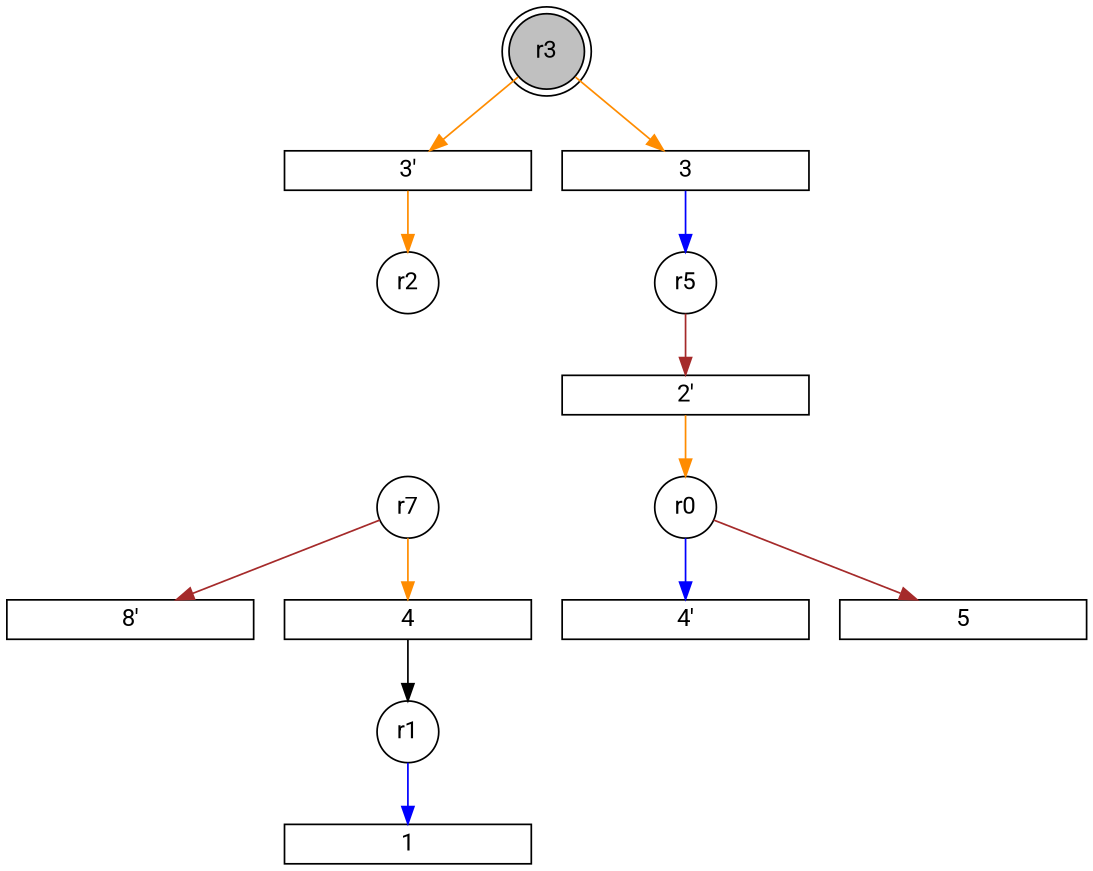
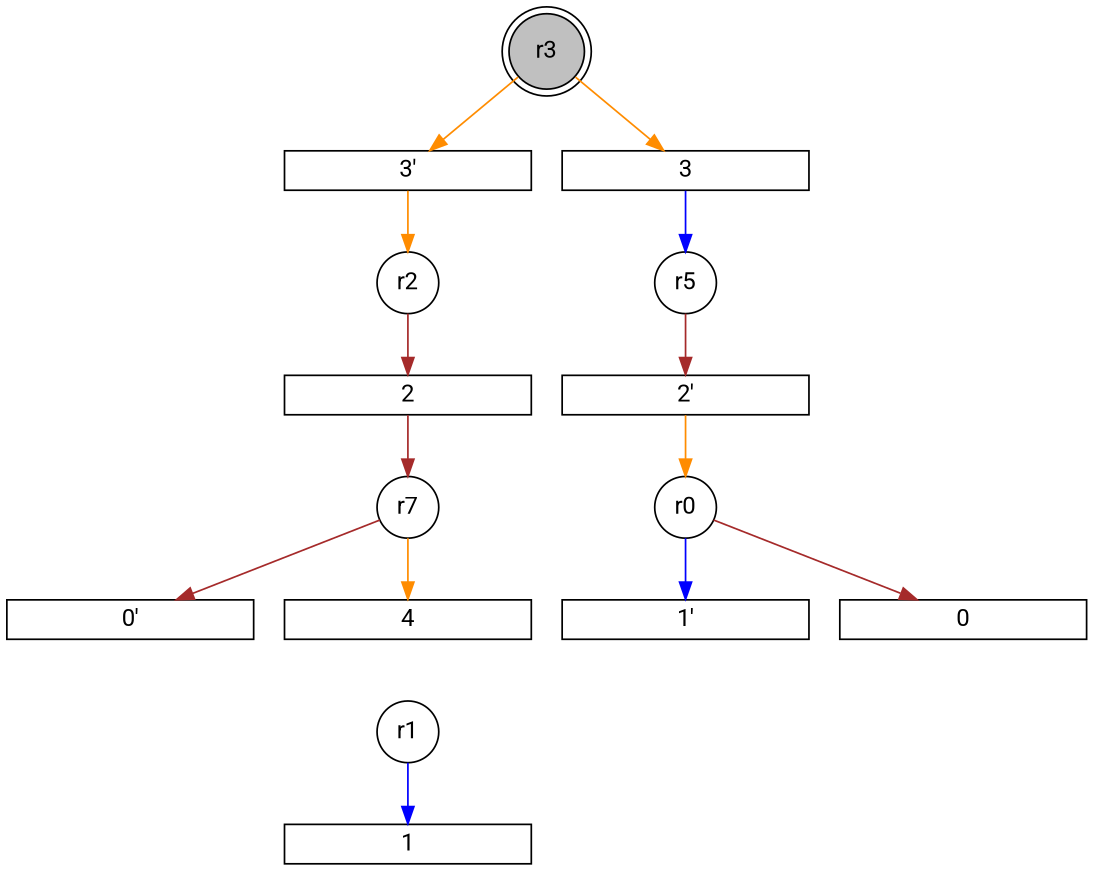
none -> (408, 395)
(130, 620) -> (130, 620)
(686, 620) -> (686, 620)
(963, 620) -> (963, 620)
(408, 662) -> none
